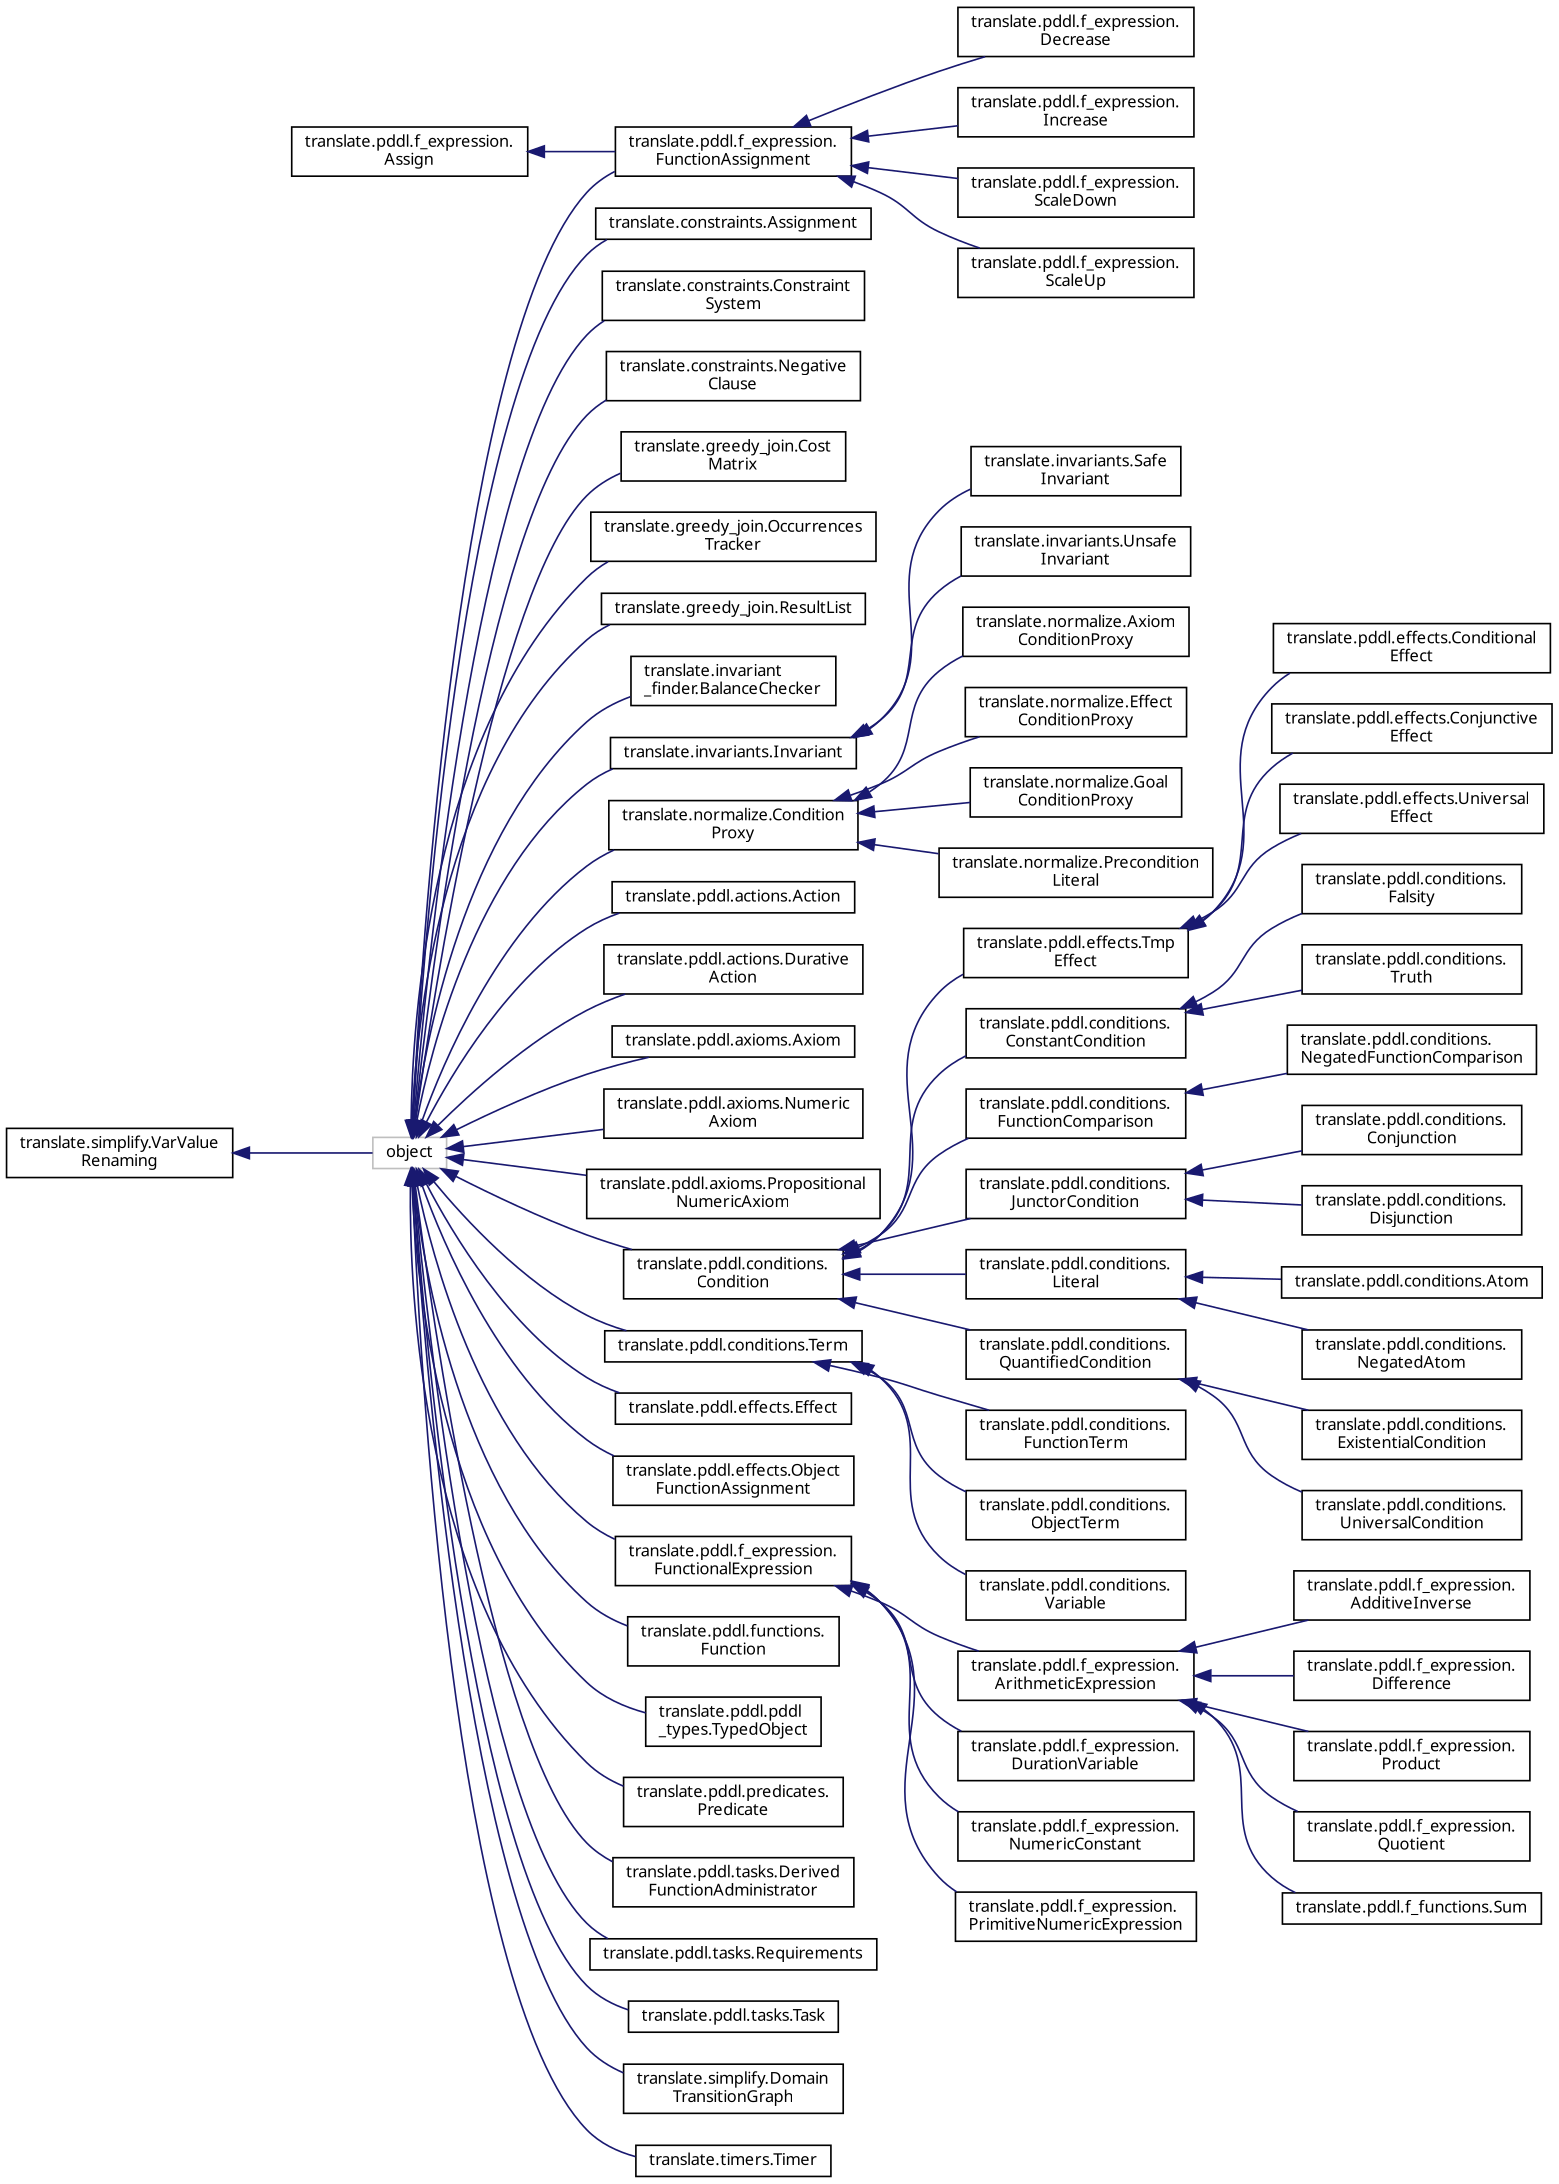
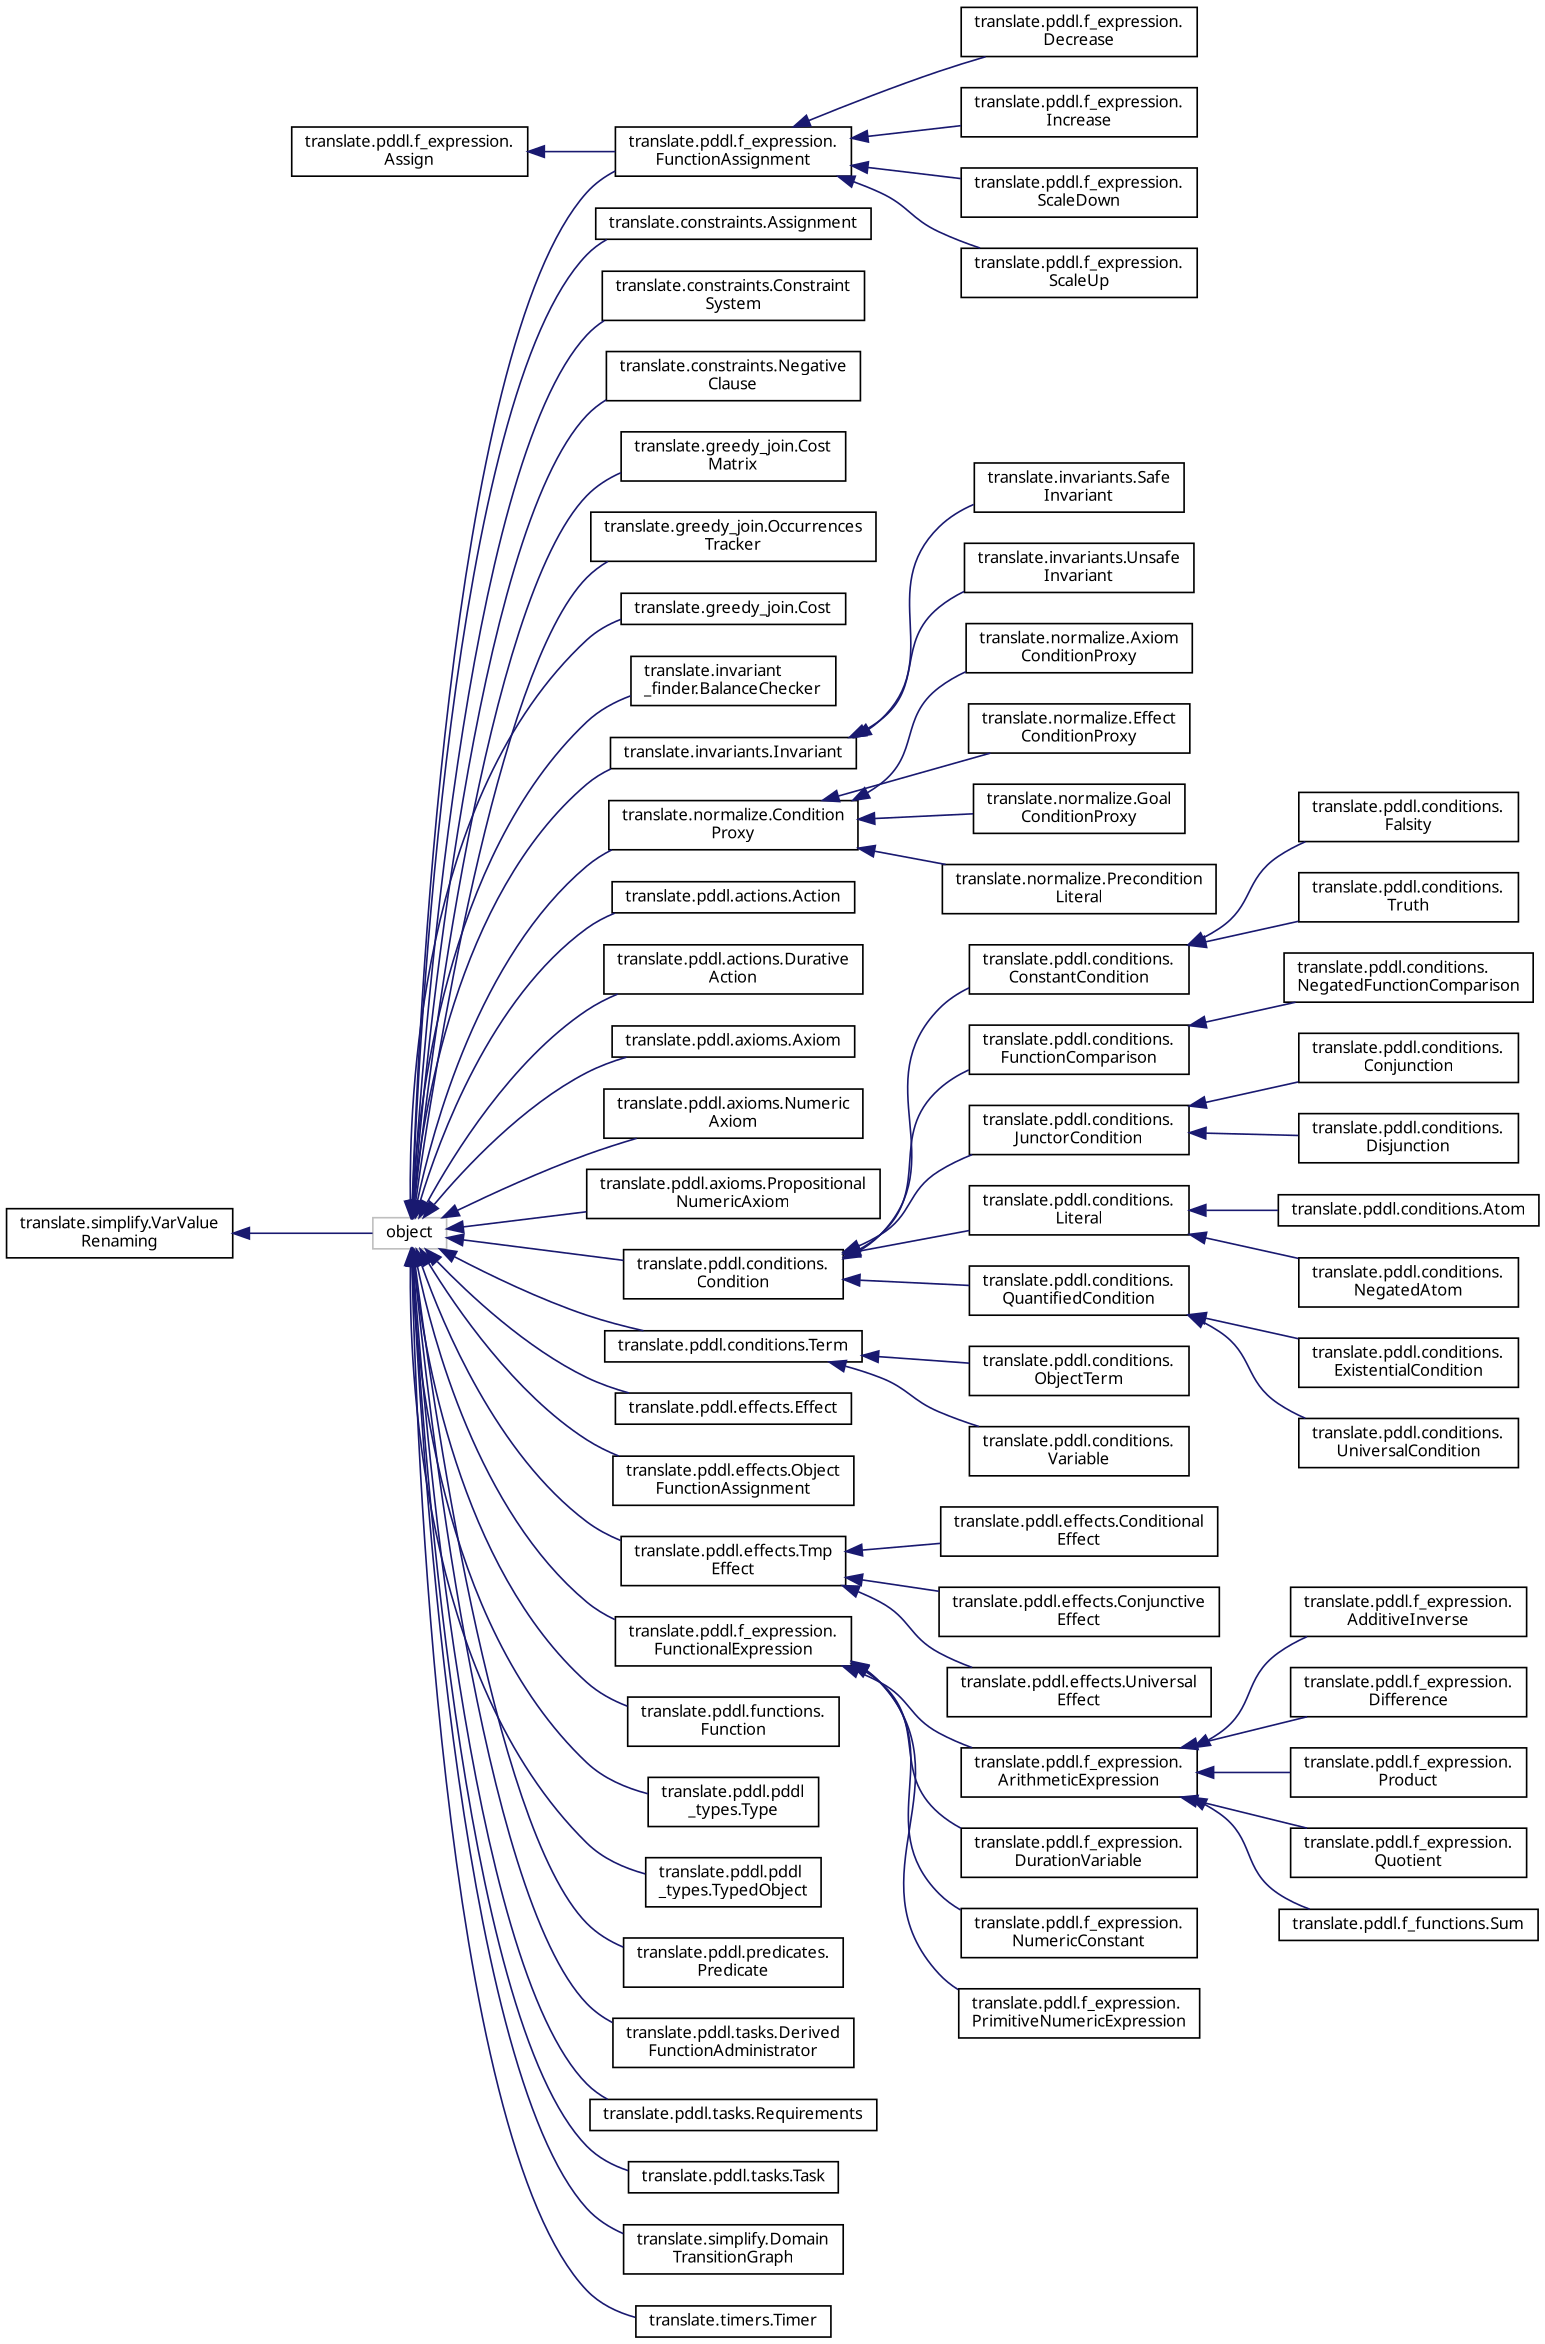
(733, 609) -> (733, 609)
(908, 1097) -> (497, 1422)
(1076, 1435) -> none
none -> (733, 1802)
